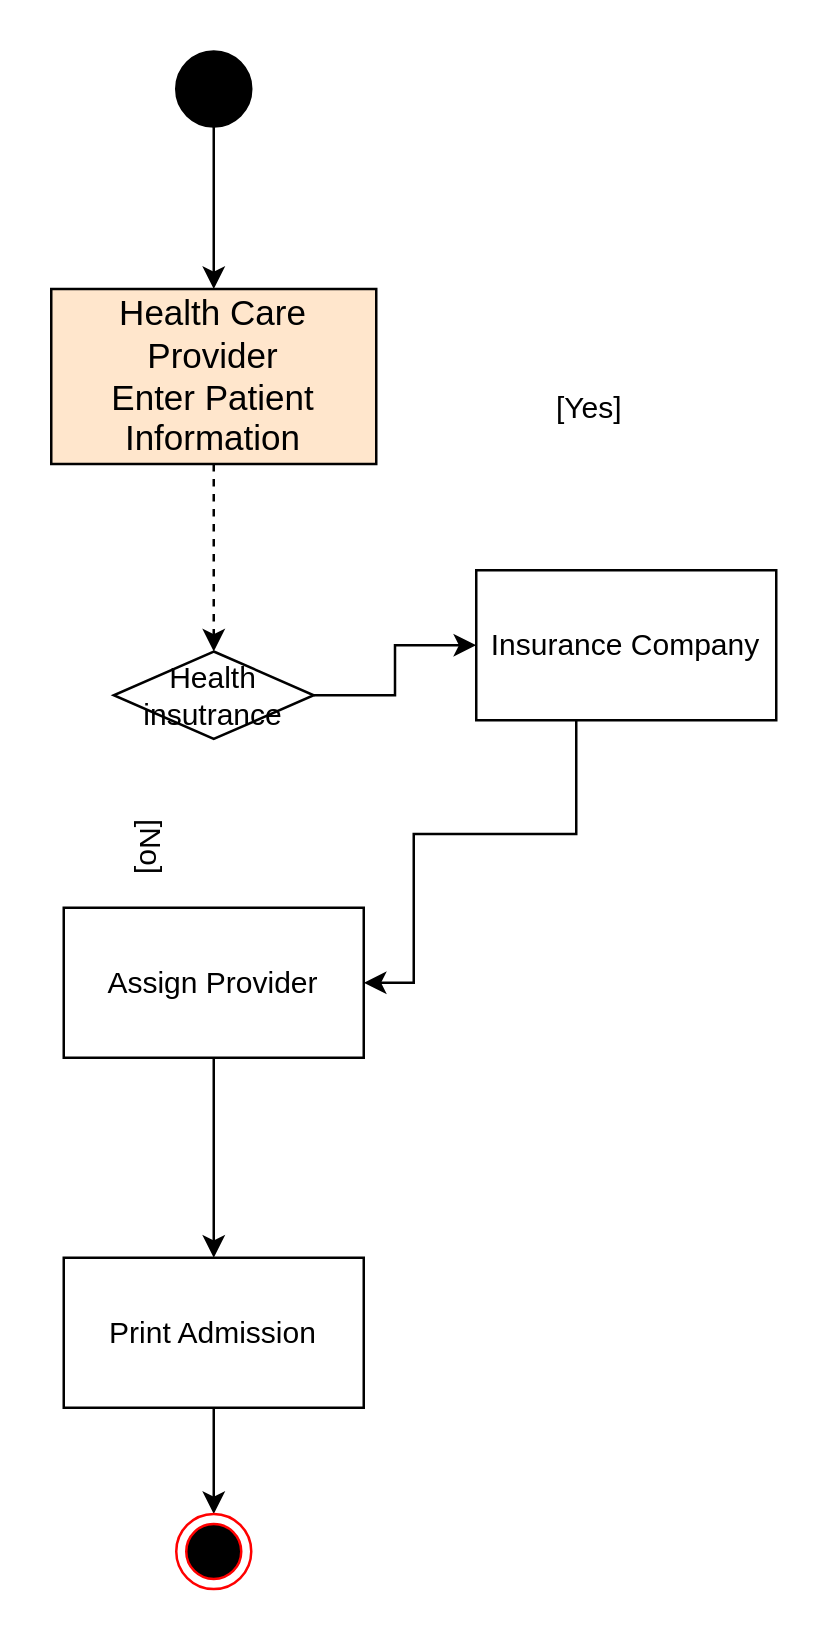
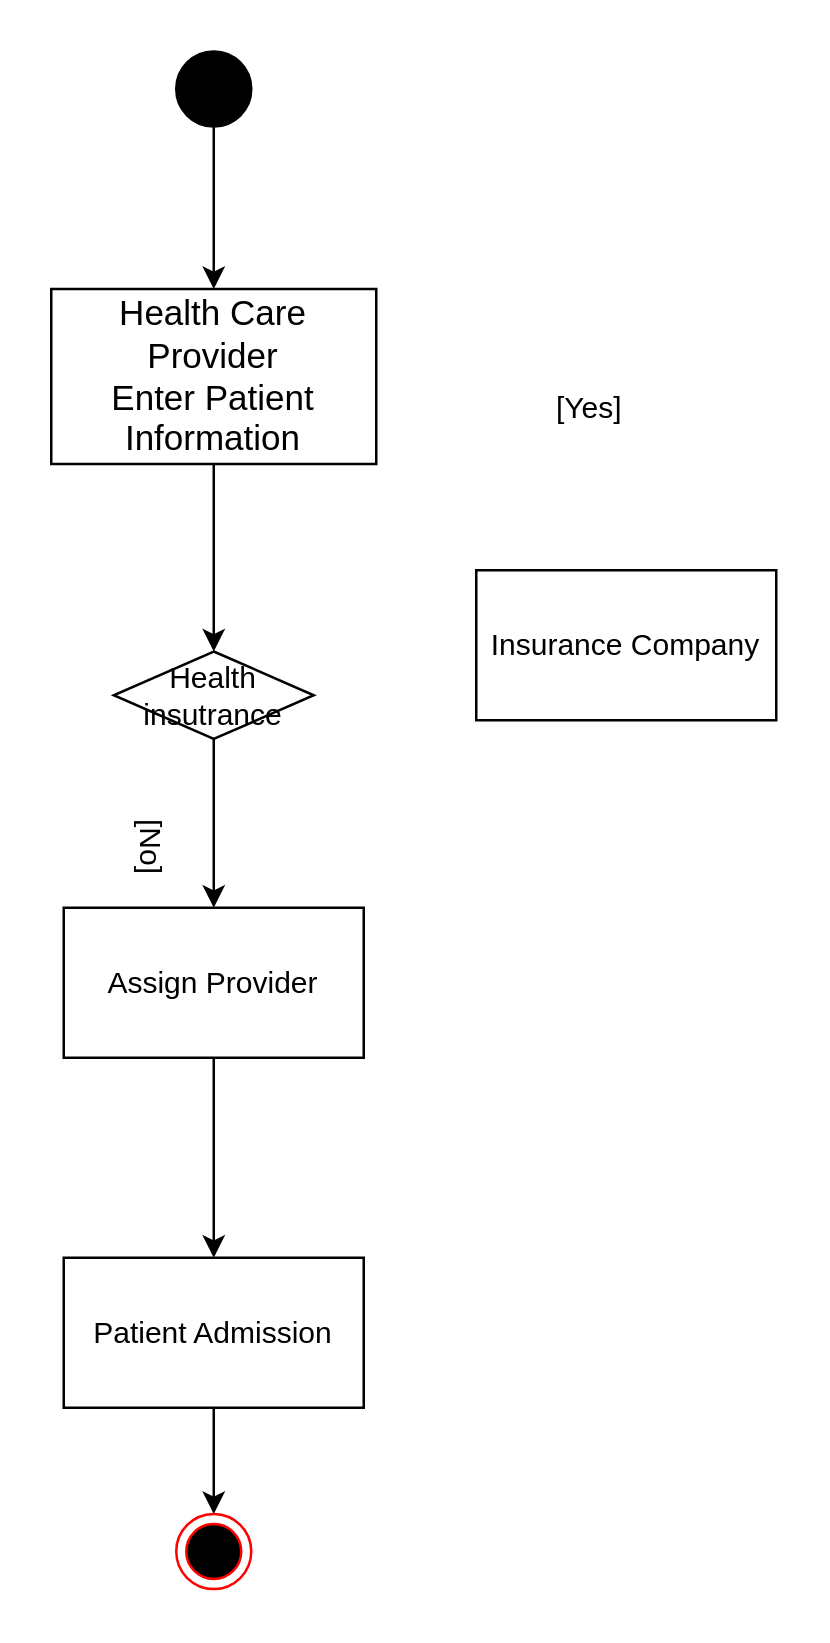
(214, 376) -> (214, 376)
(214, 550) -> (214, 550)
(395, 678) -> none
none -> (214, 815)
(461, 834) -> none
(214, 1334) -> (214, 1334)
